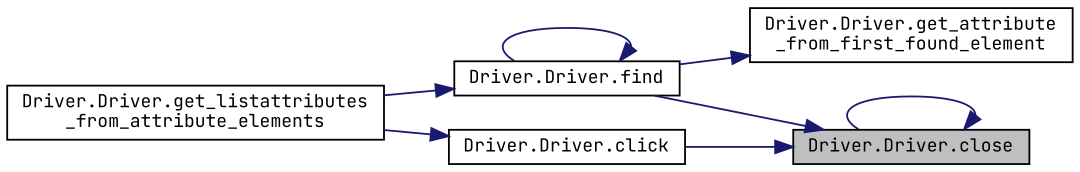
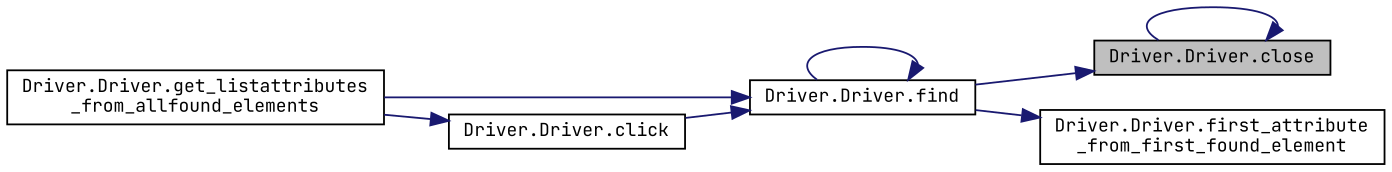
(911, 35) -> (1212, 137)
(196, 113) -> (196, 97)
(730, 147) -> (708, 115)
